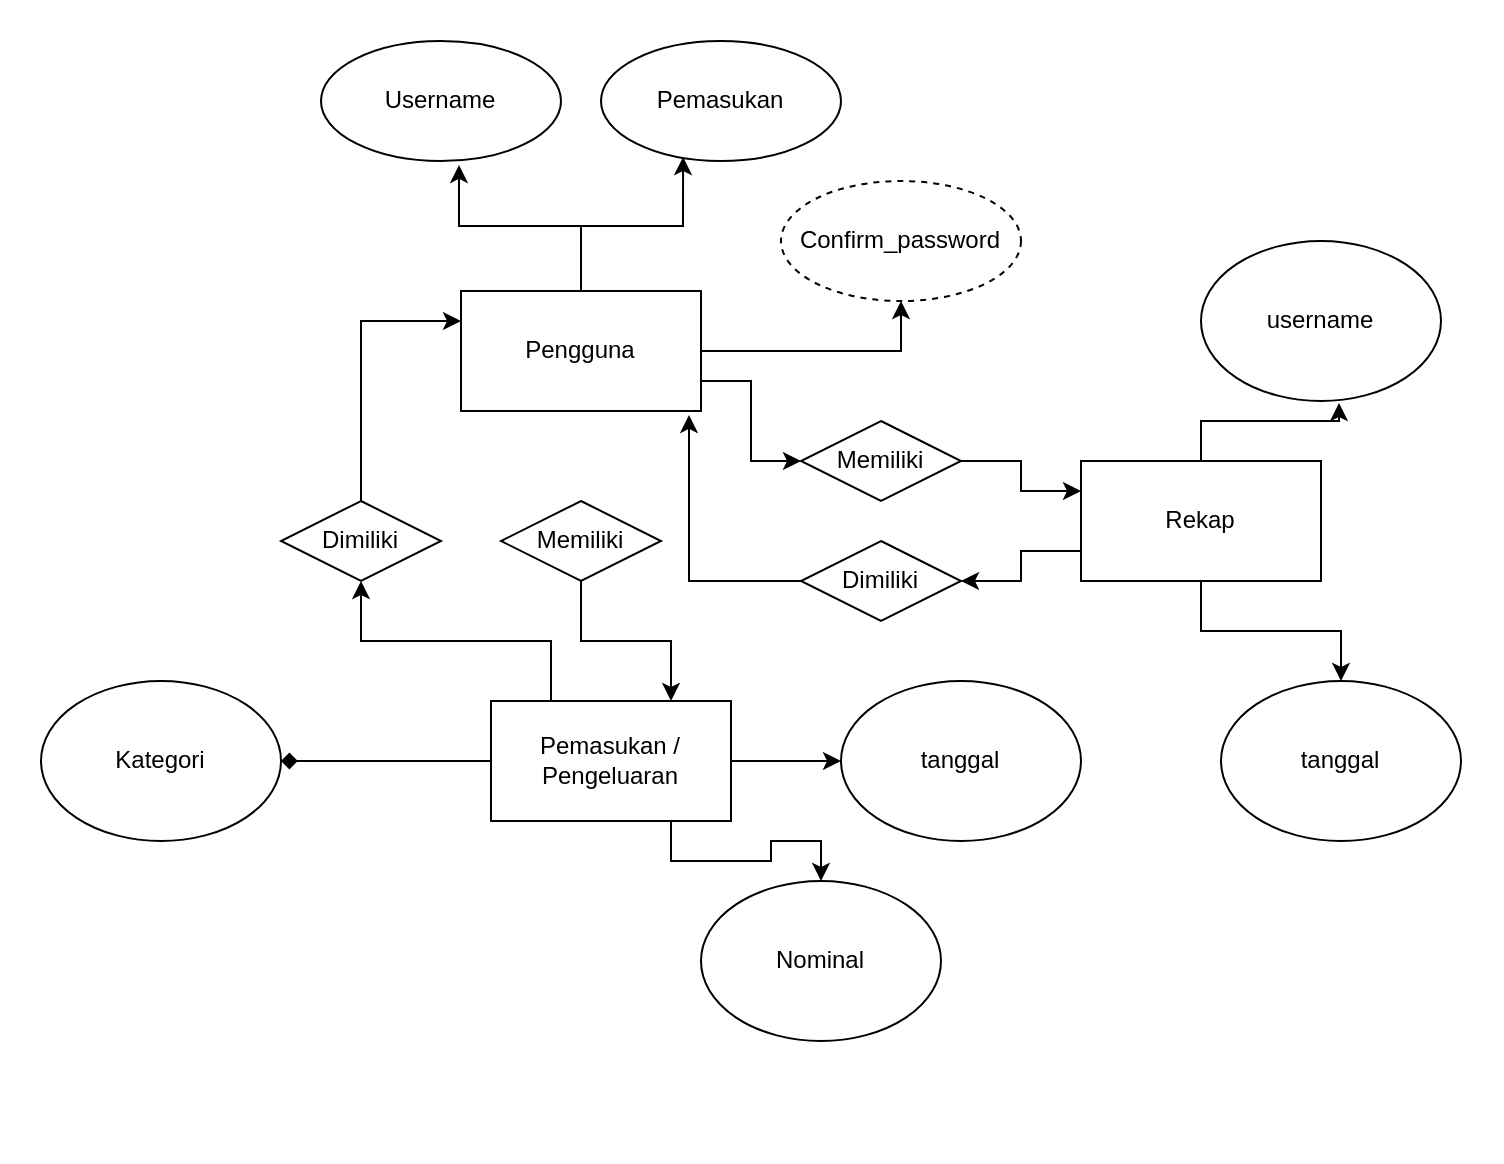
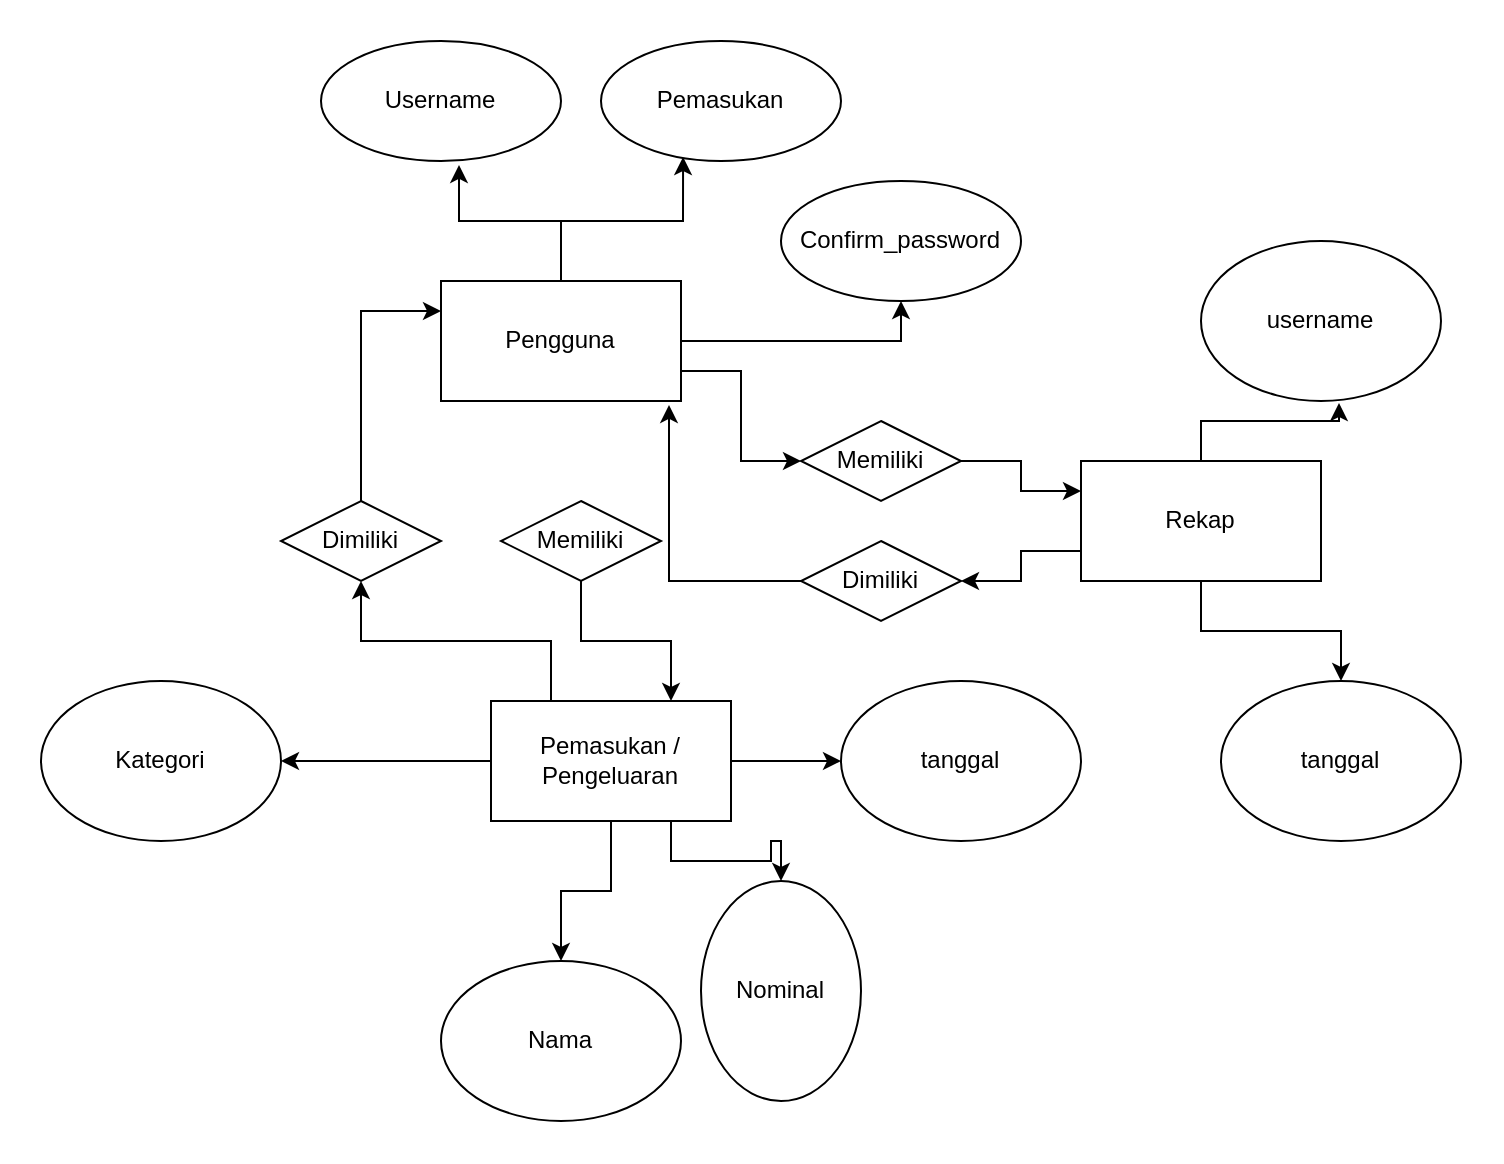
(901, 241) -> (901, 241)
(581, 351) -> (561, 341)
(297, 761) -> (296, 761)
none -> (593, 891)
(821, 961) -> (781, 991)
none -> (561, 1041)
